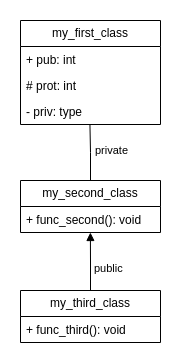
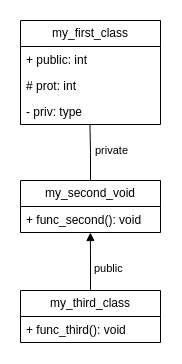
(54, 61) -> (61, 61)
(91, 194) -> (91, 194)
